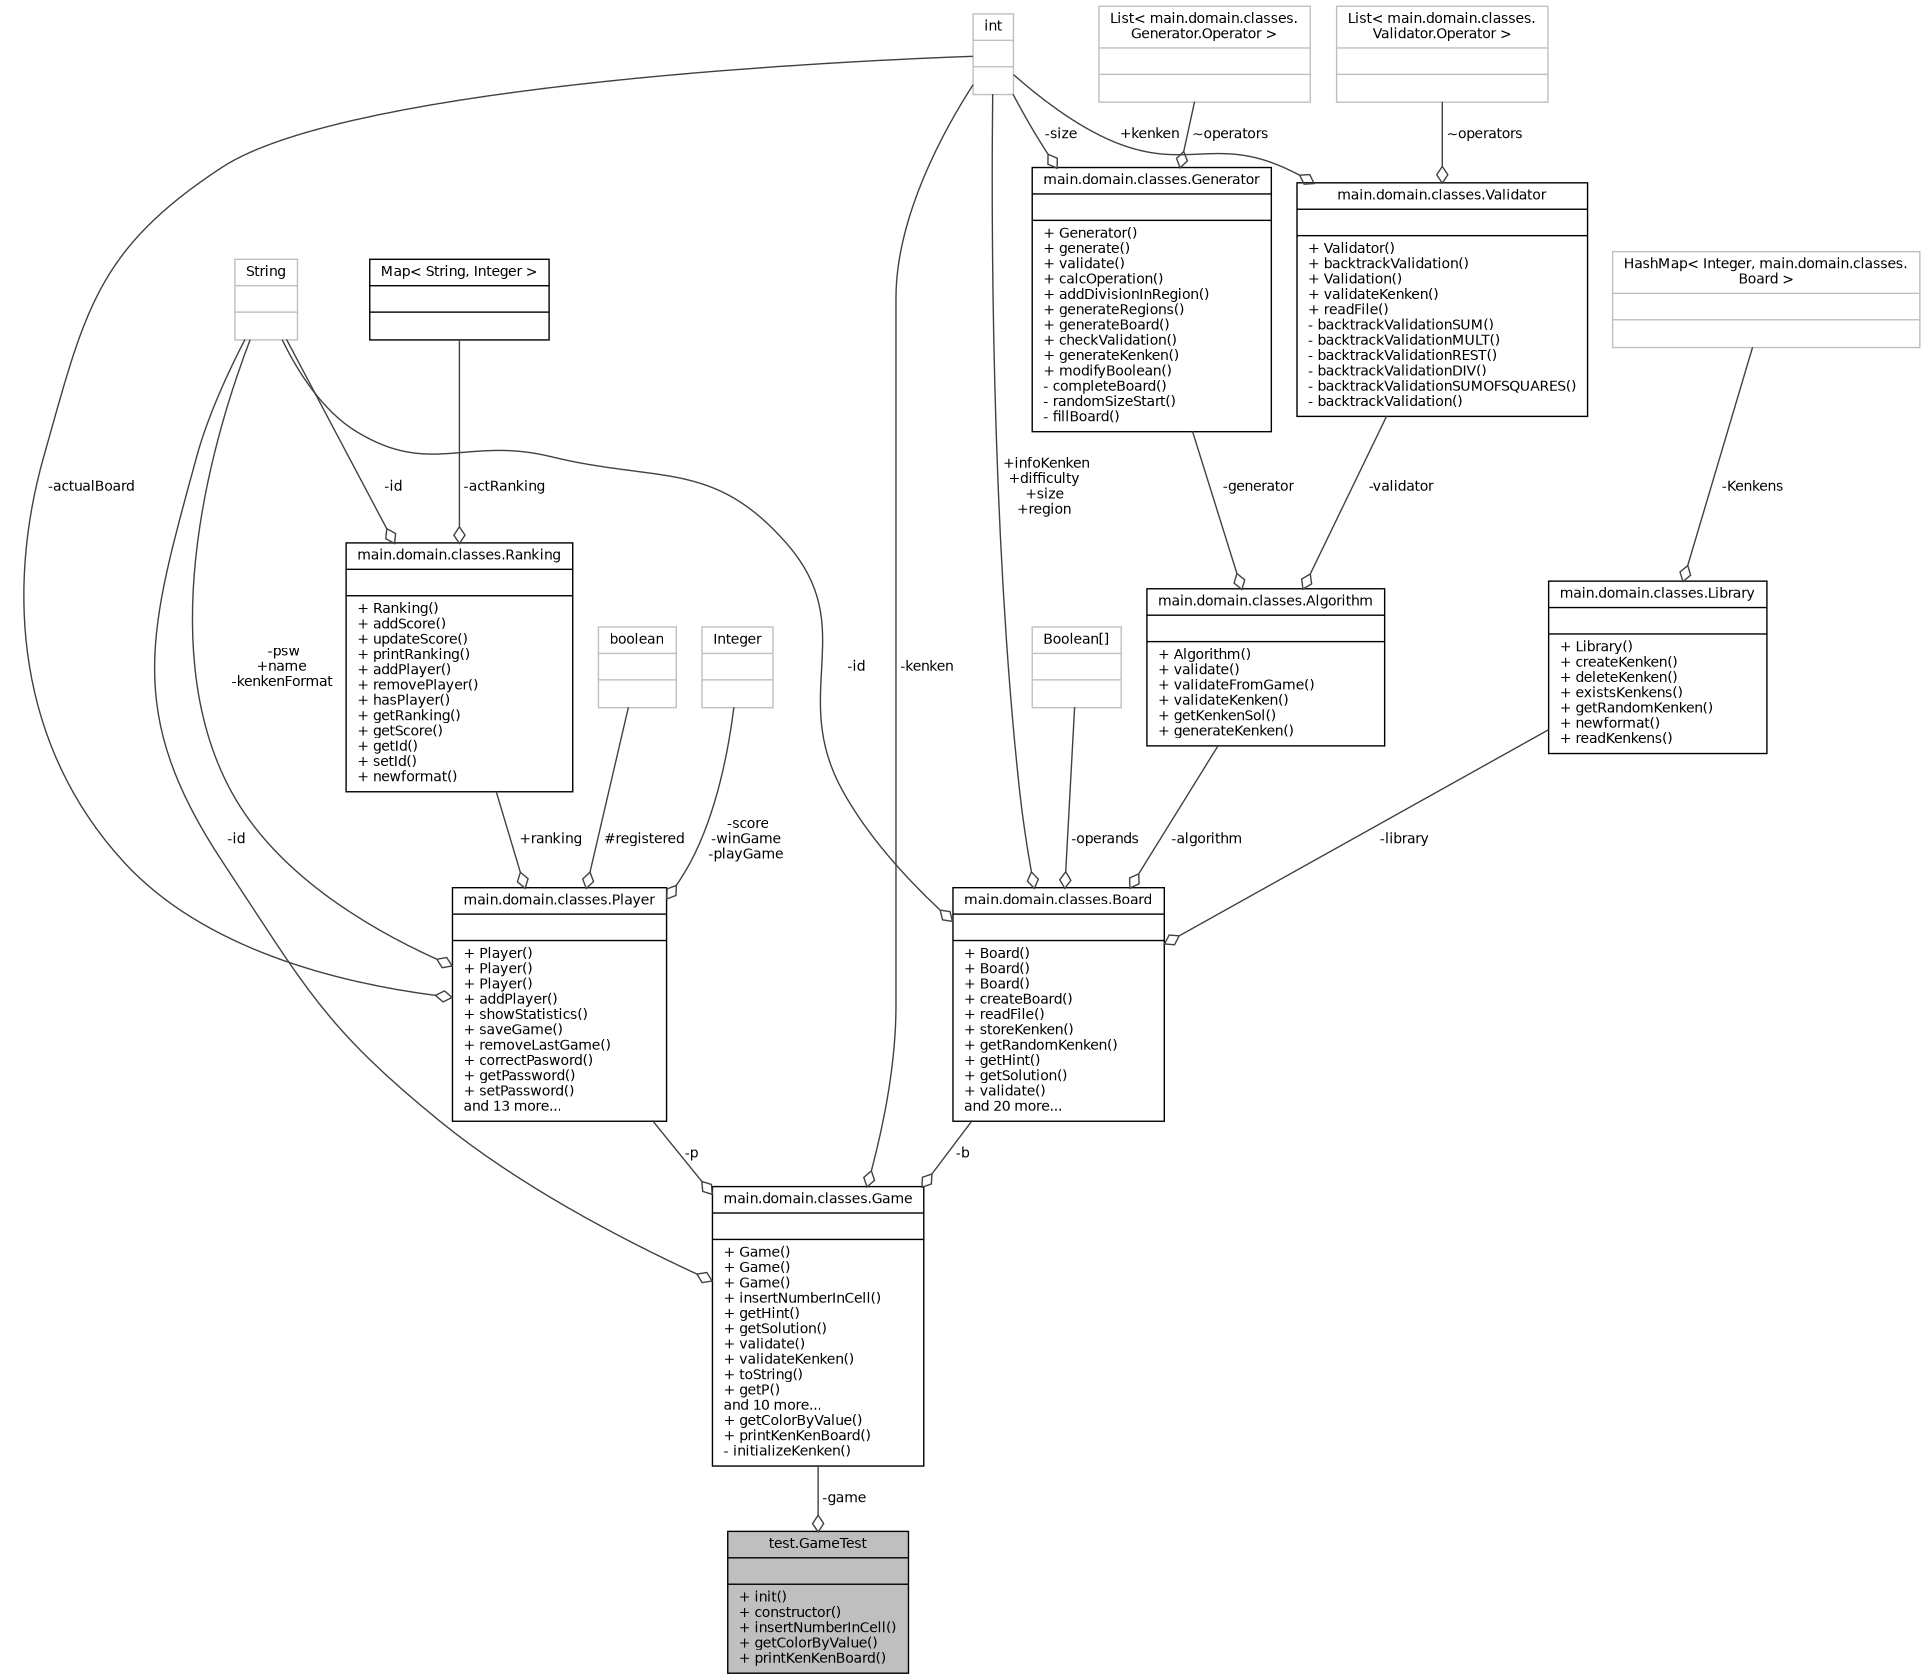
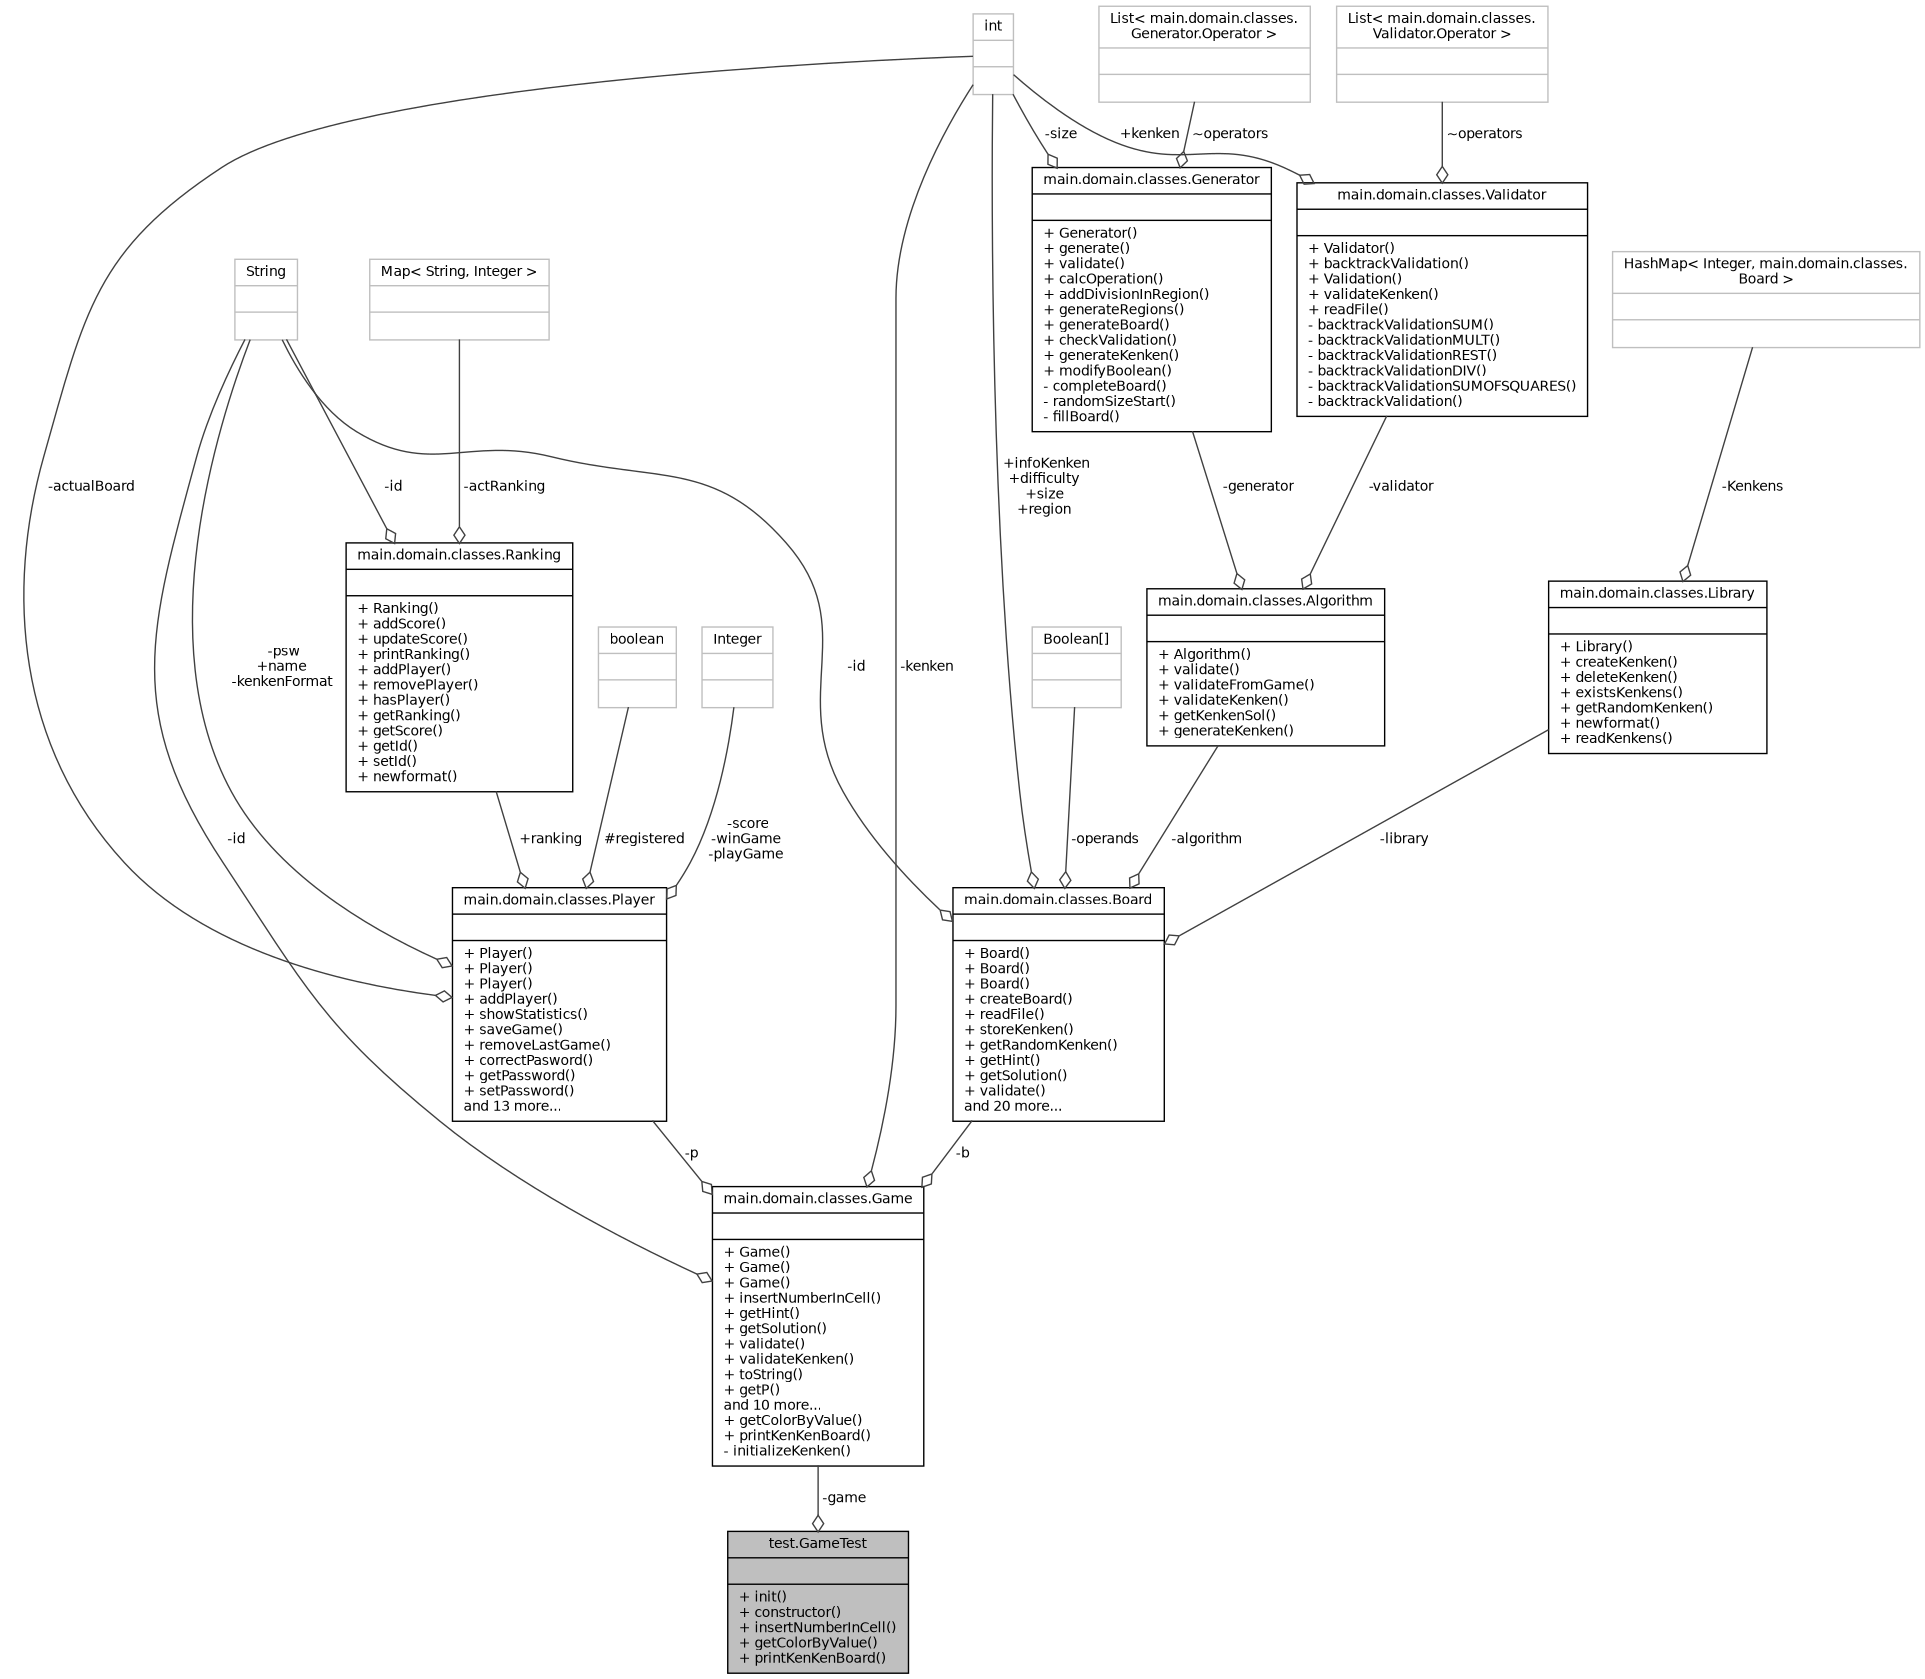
(459, 300) -> (459, 300)
